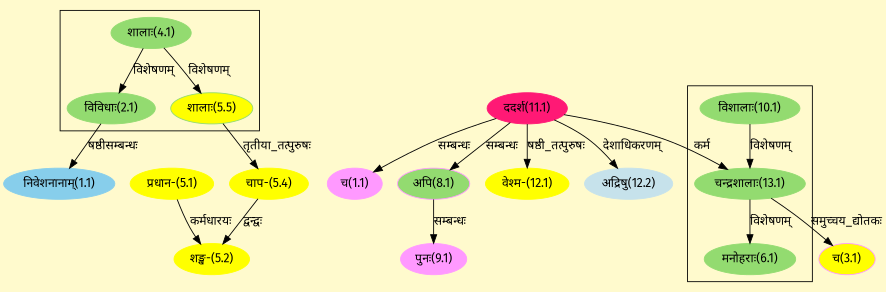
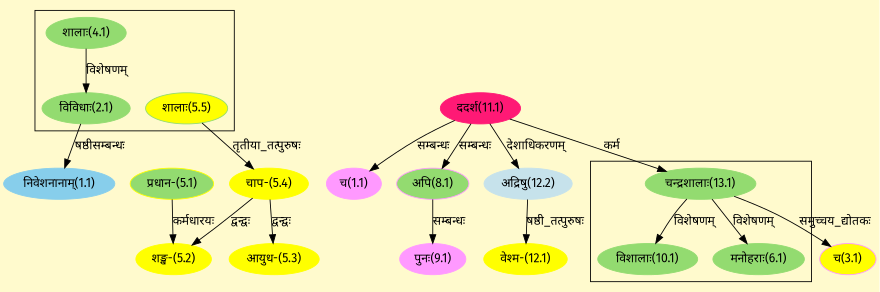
(180, 67) -> none
(527, 142) -> (527, 217)
(750, 142) -> (673, 217)
(172, 184) -> (172, 184)
none -> (274, 259)
